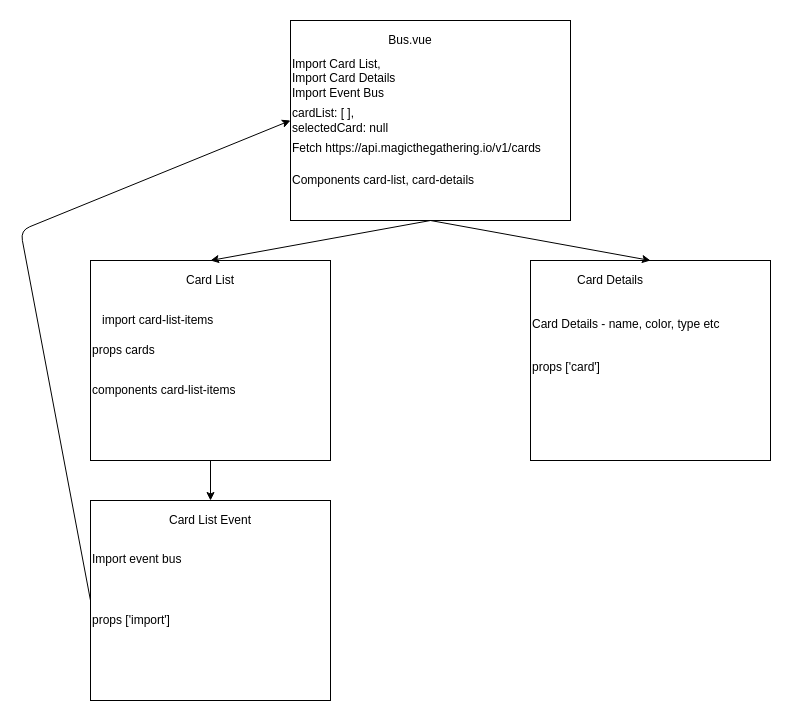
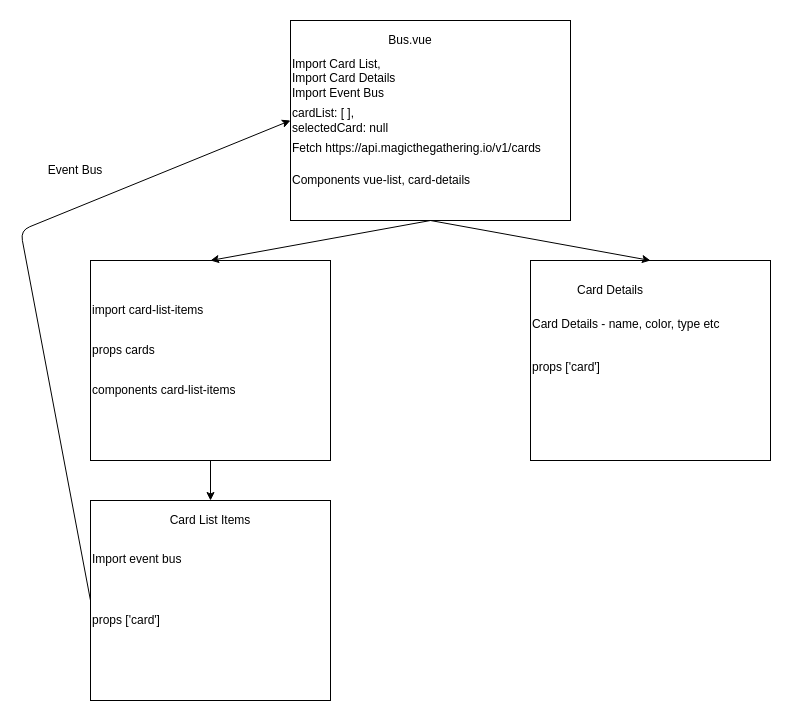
none -> (76, 171)
(392, 181) -> (392, 181)
(211, 281) -> none
(611, 281) -> (611, 291)
(211, 321) -> (201, 311)
(211, 521) -> (211, 521)
(140, 621) -> (135, 621)
